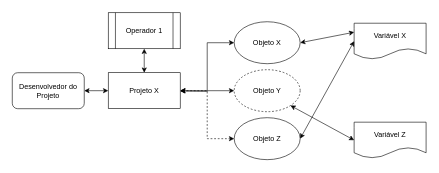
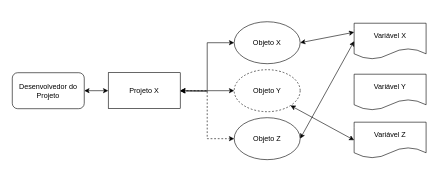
(144, 31) -> none
(144, 68) -> none
none -> (390, 92)
